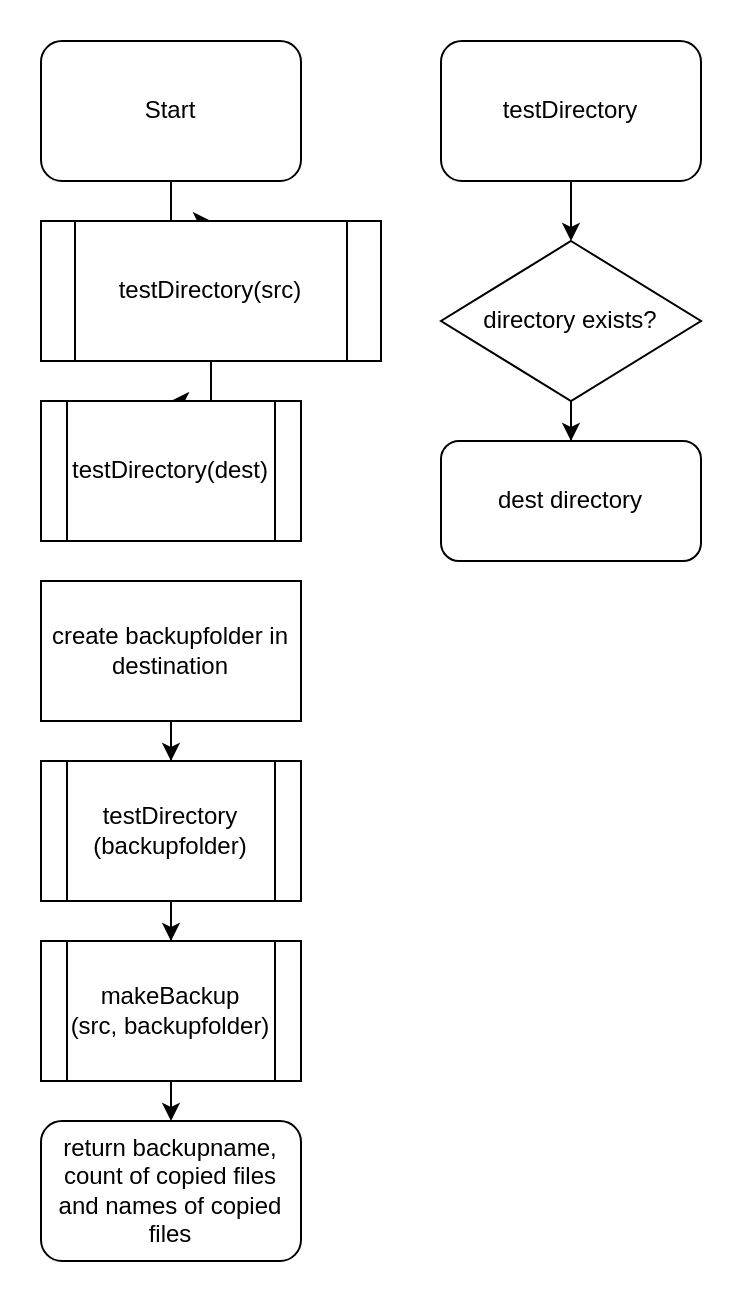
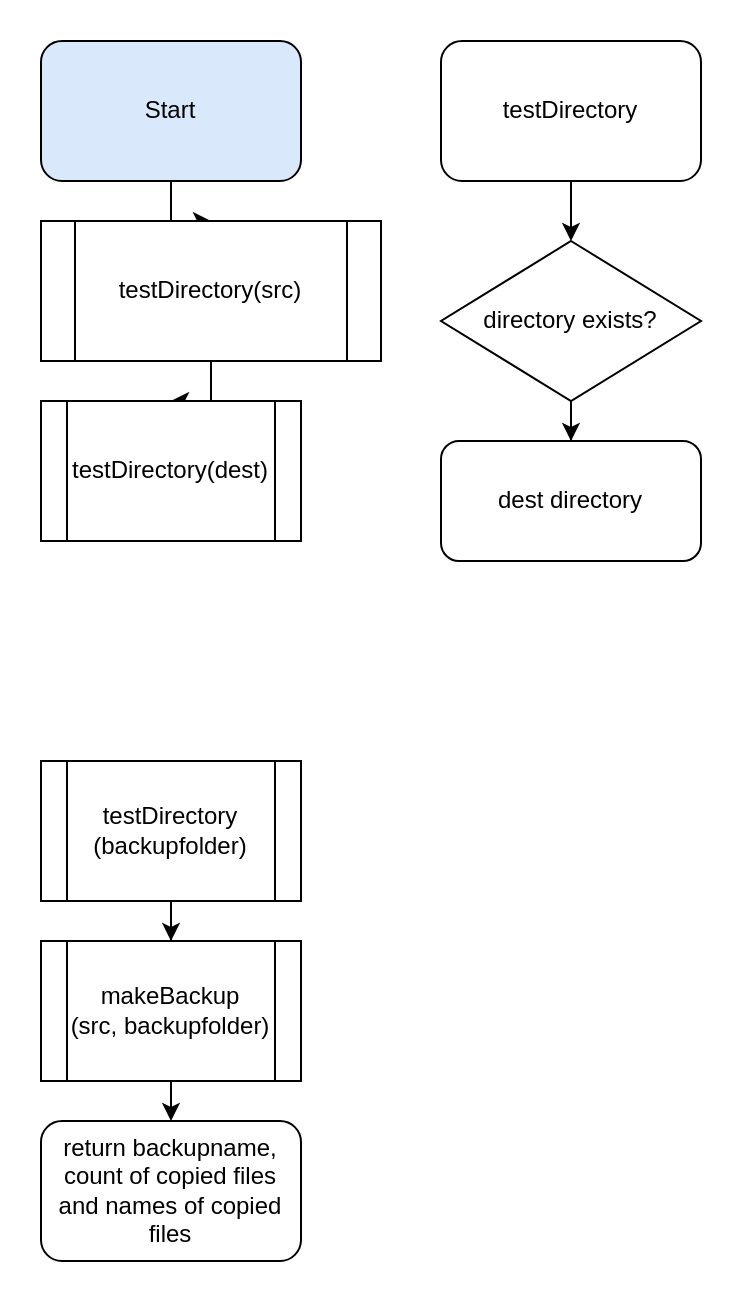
(171, 111) -> (171, 111)
(171, 651) -> none
(171, 748) -> none
